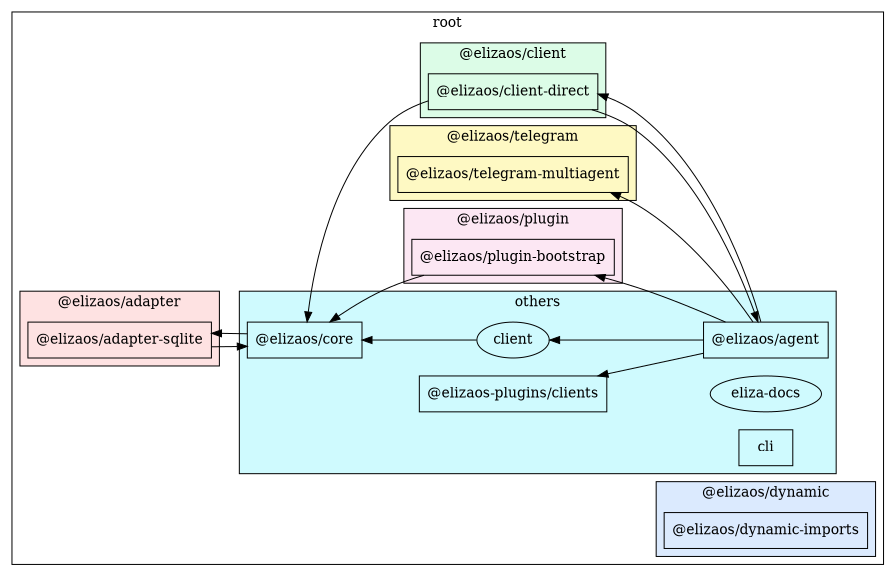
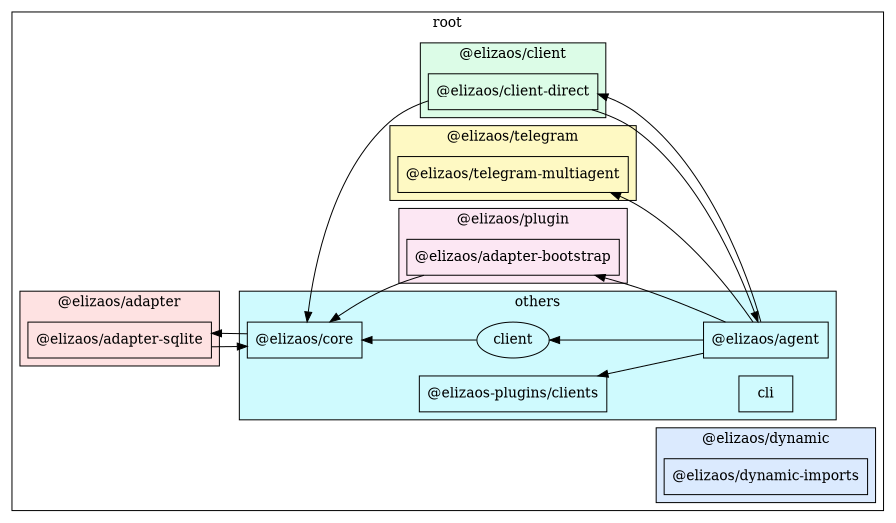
(513, 257) -> (513, 257)
(766, 394) -> none
